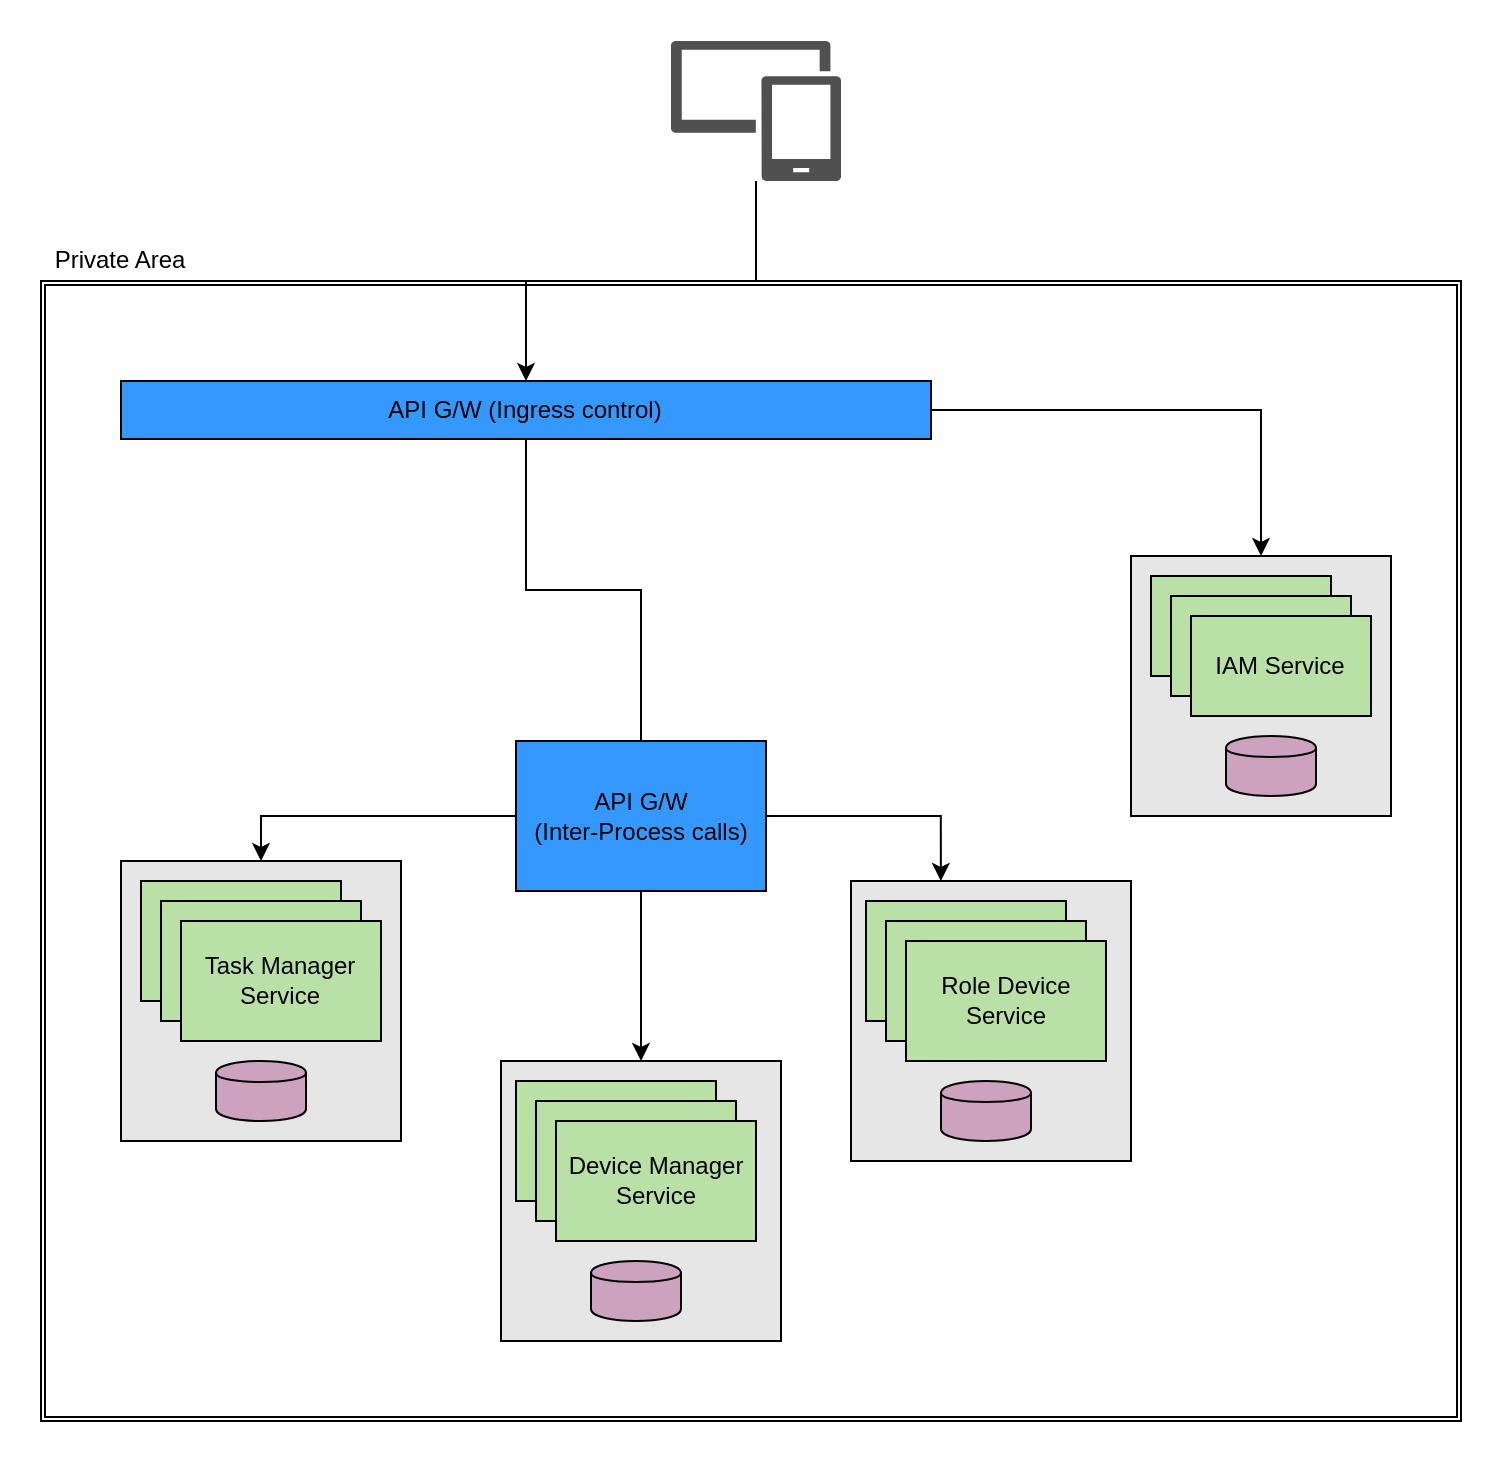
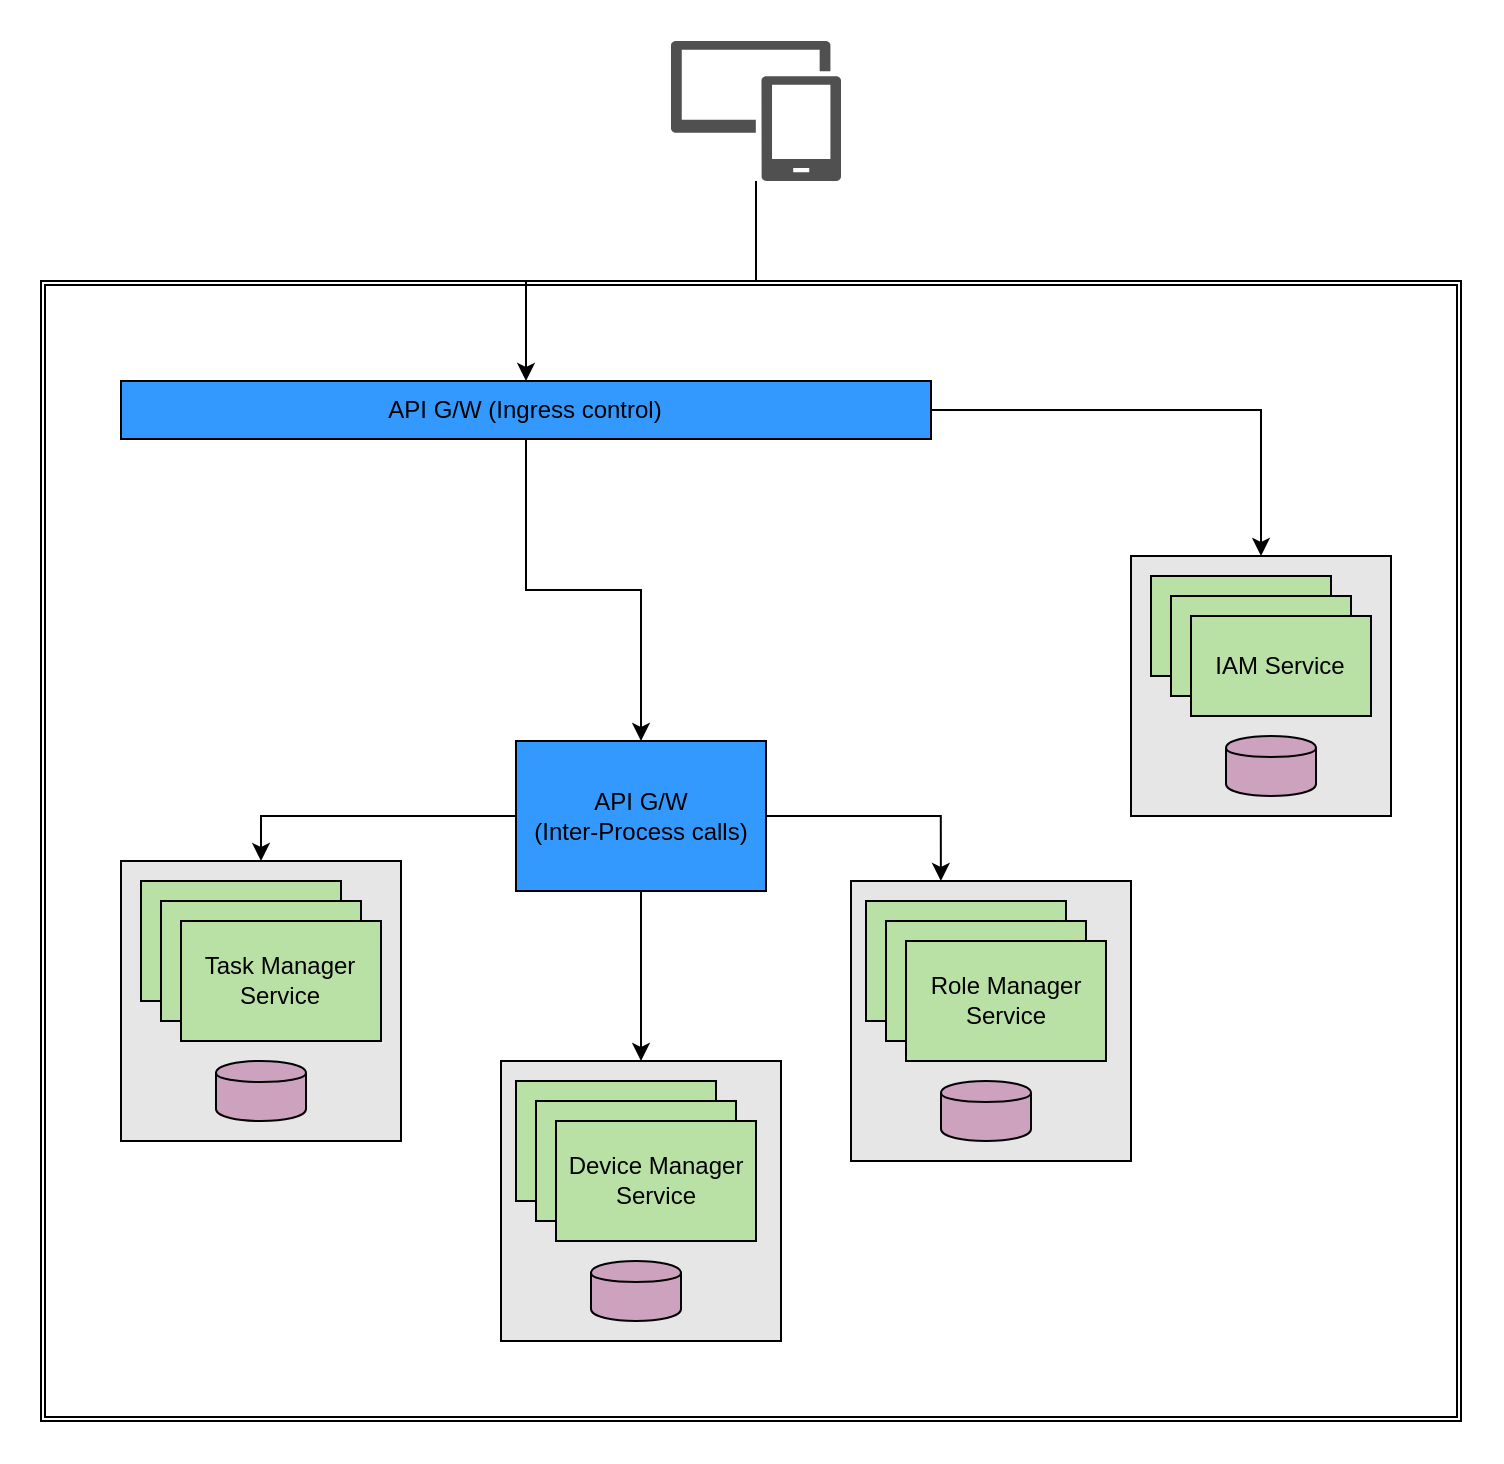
(121, 261) -> none
(641, 731) -> (641, 726)
(1007, 1001) -> (1007, 1001)
